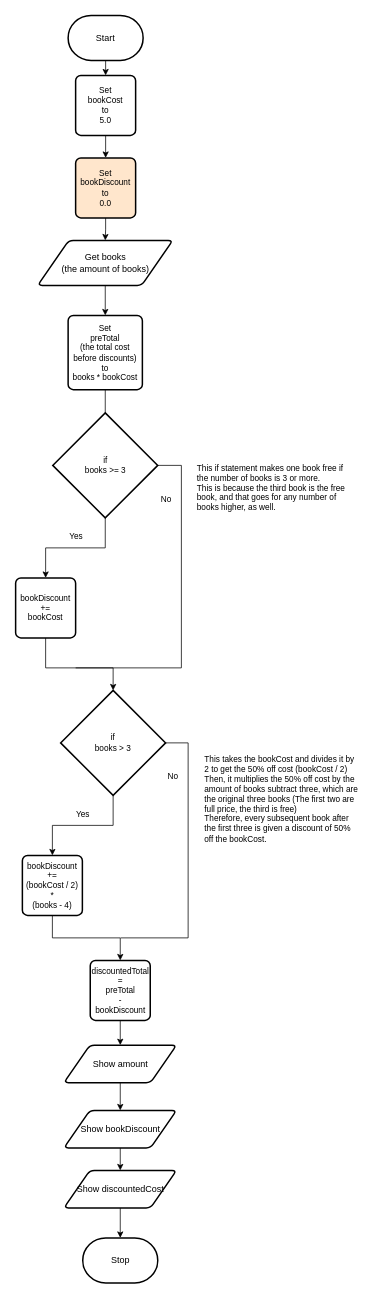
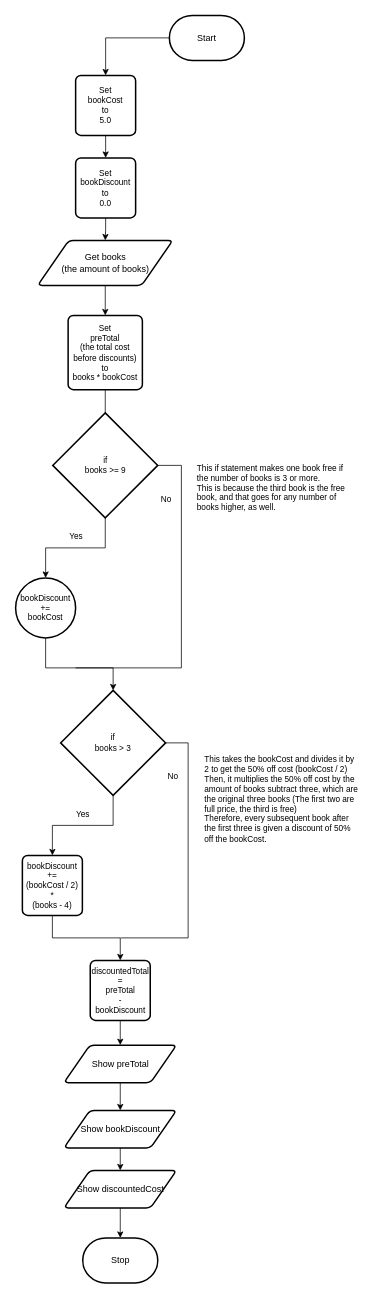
(105, 38) -> (207, 38)
(105, 188) -> (105, 188)
(105, 465) -> (105, 465)
(45, 608) -> (45, 608)
(120, 1064) -> (120, 1064)
